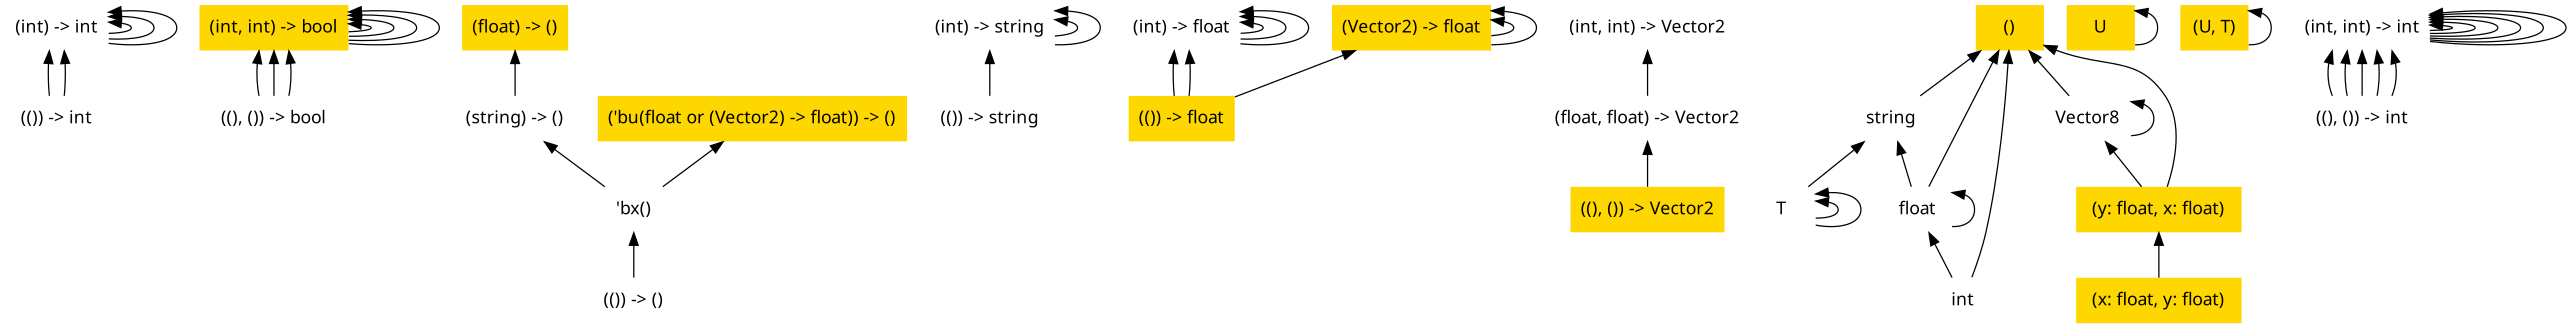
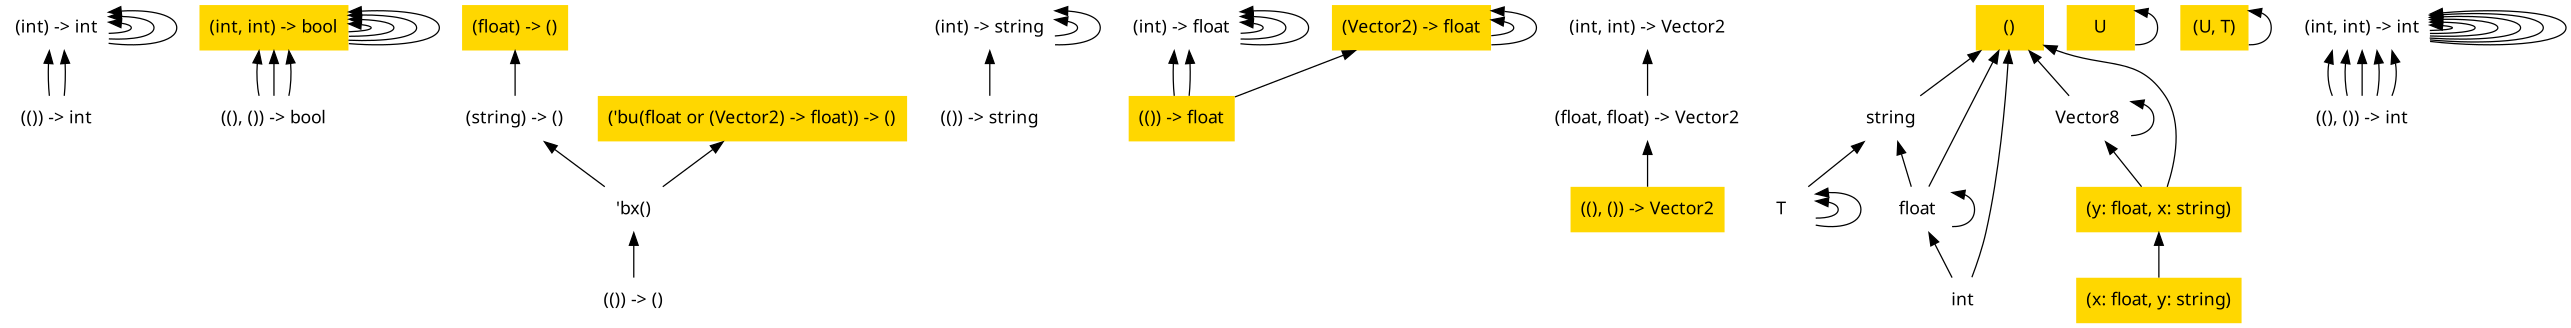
(2159, 210) -> (2159, 210)
(2159, 300) -> (2159, 300)
